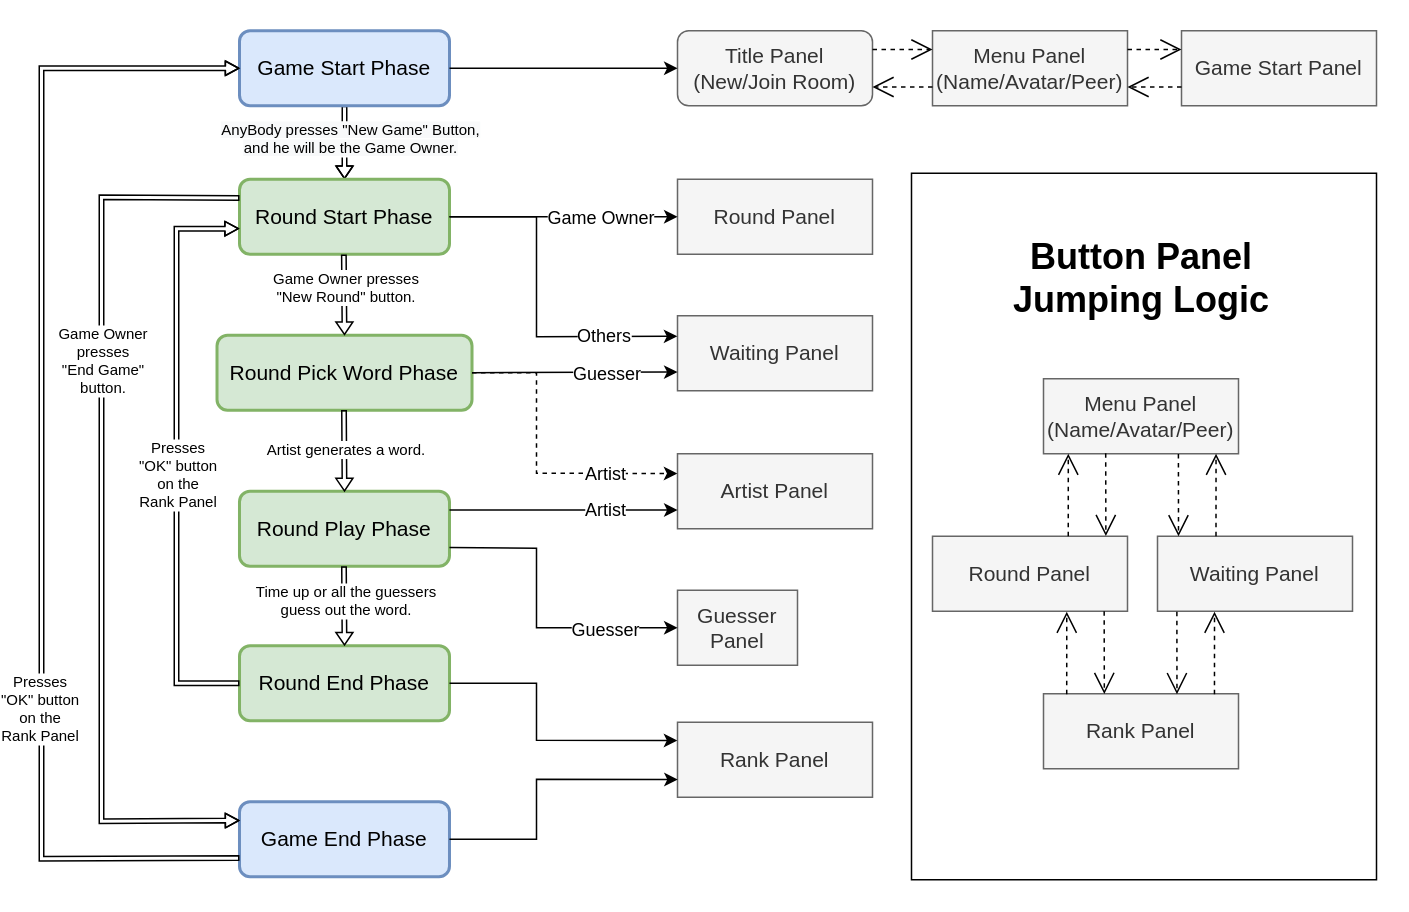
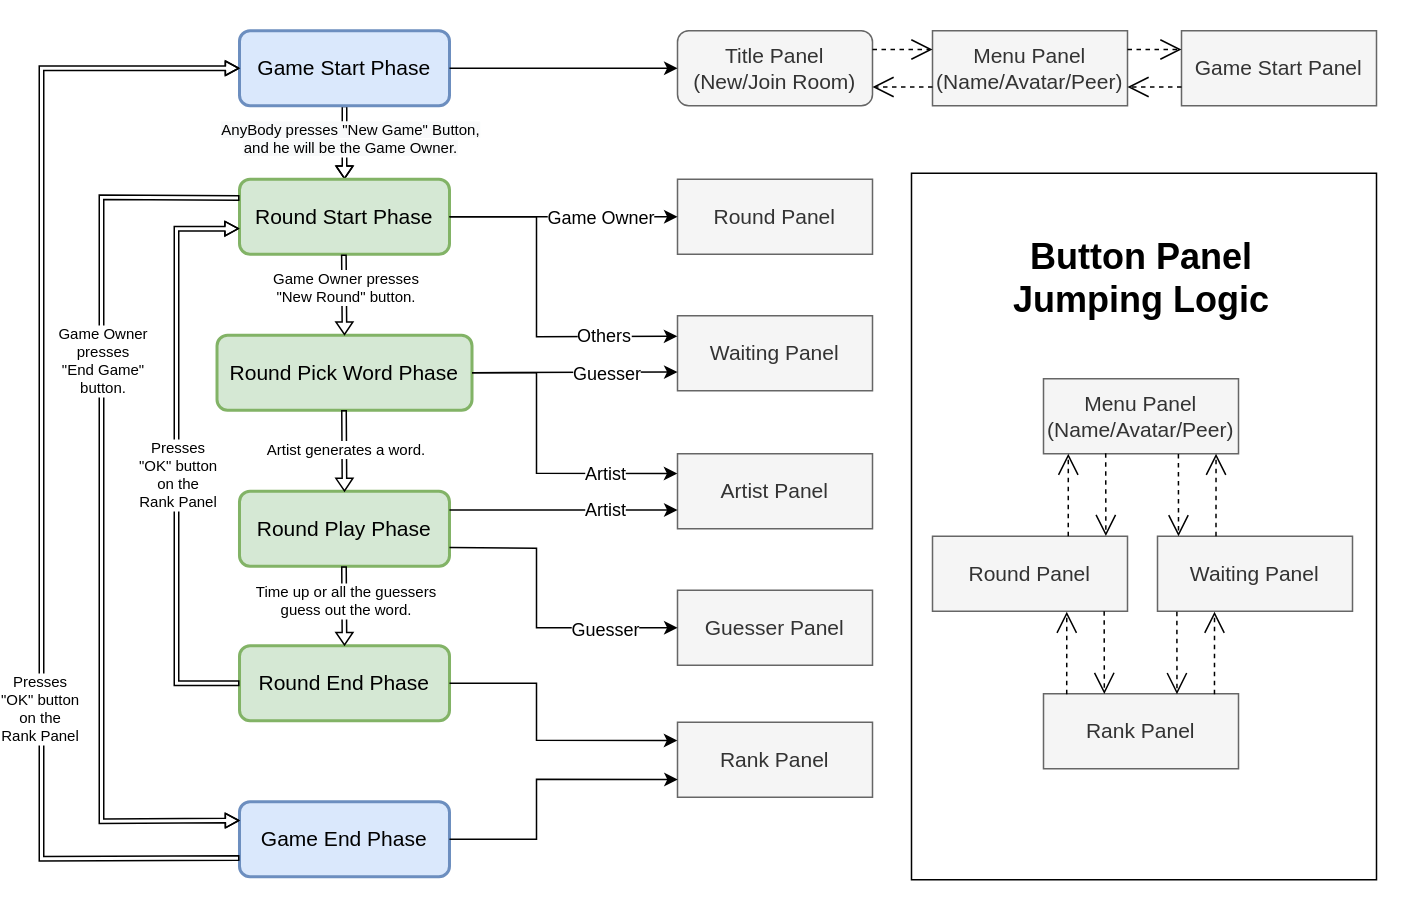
(536, 449) -> (536, 449)
(737, 628) -> (775, 628)
